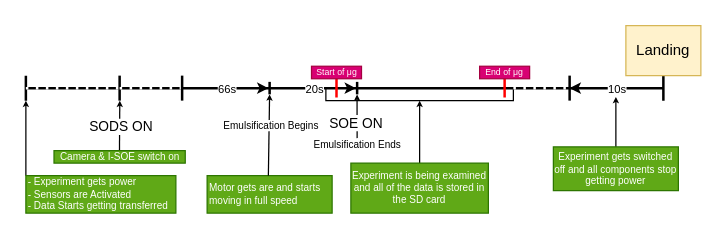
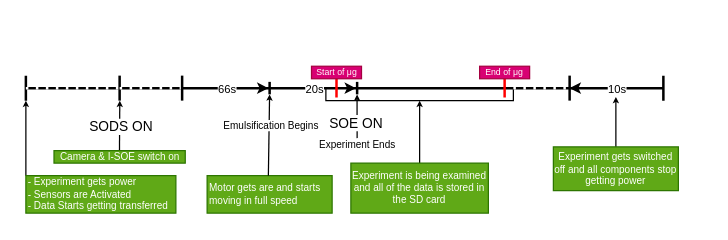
(663, 51) -> none
(358, 144) -> (358, 144)
